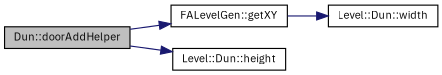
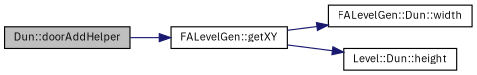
(383, 16) -> (400, 16)
(146, 48) -> (310, 48)
